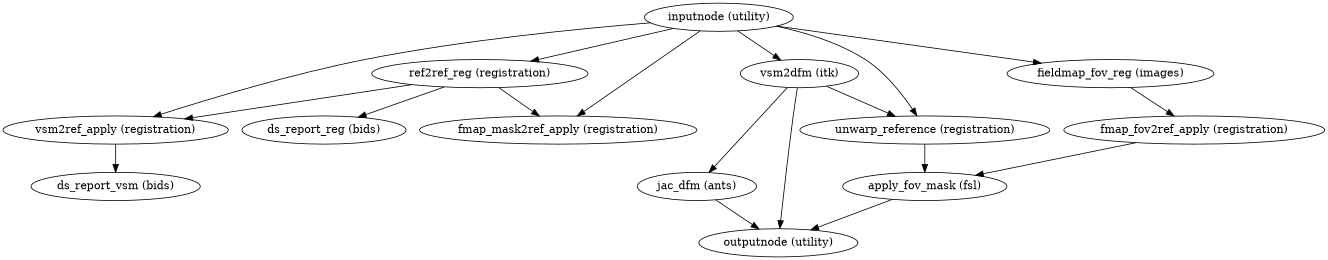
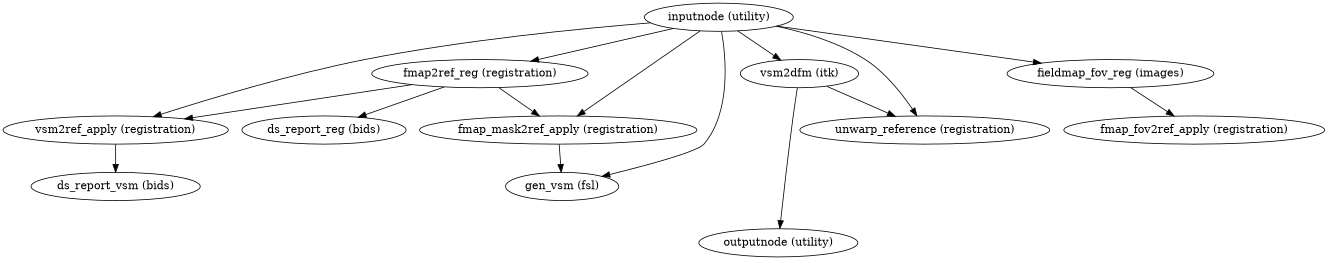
(480, 74) -> (480, 74)
none -> (562, 186)
(697, 186) -> none
(925, 186) -> none
